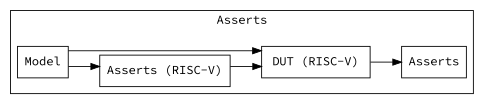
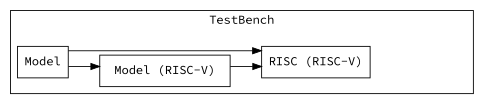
(242, 21) -> (242, 21)
(316, 62) -> (316, 62)
(434, 62) -> none
(165, 71) -> (165, 71)
